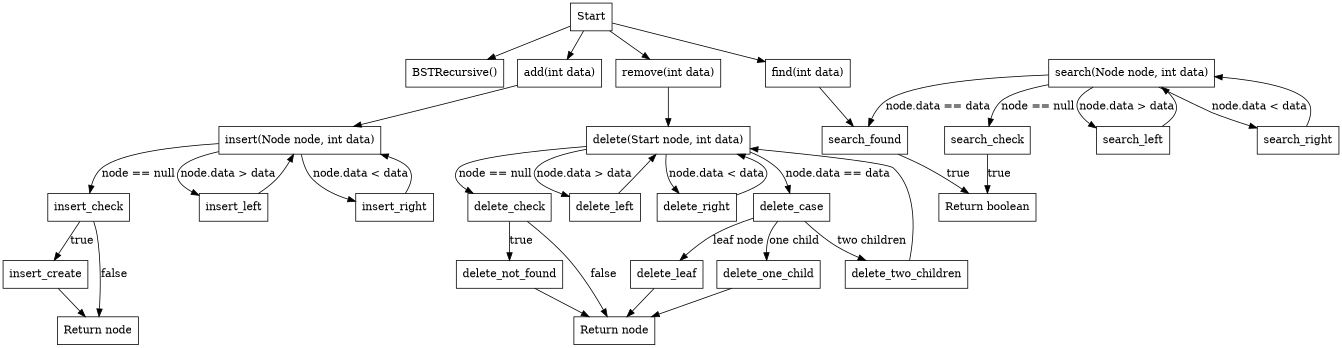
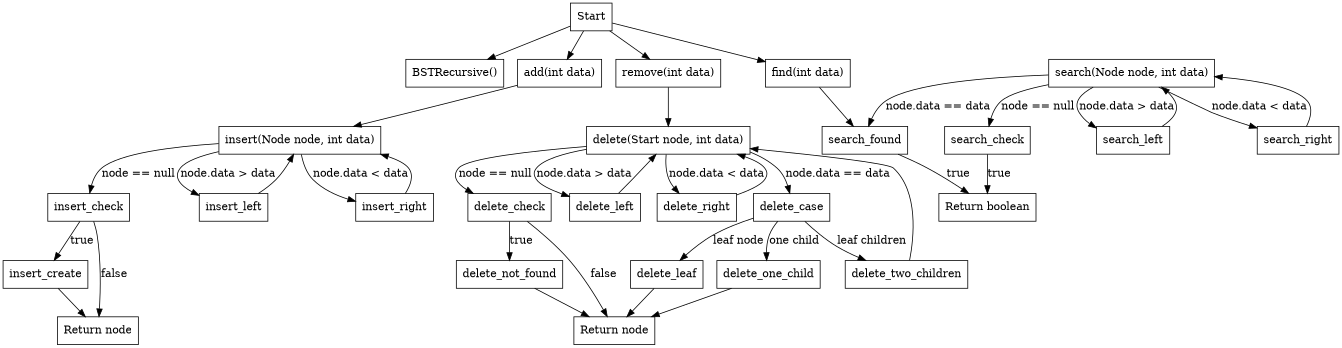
(872, 241) -> (872, 241)
